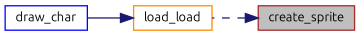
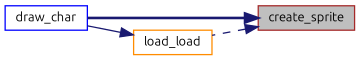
none -> (166, 18)
